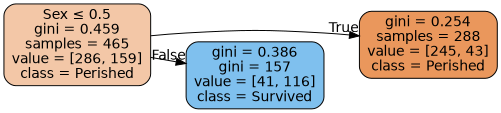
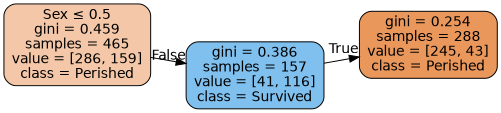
(250, 30) -> (337, 61)
(255, 67) -> (255, 67)
